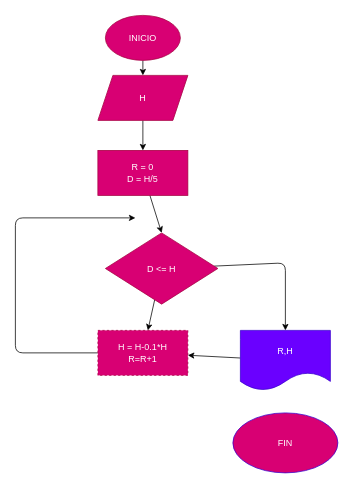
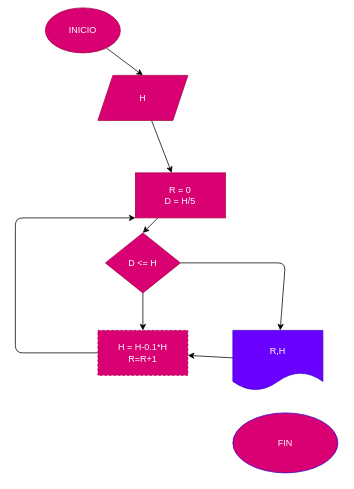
(143, 38) -> (83, 30)
(143, 173) -> (180, 195)
(162, 269) -> (143, 263)
(285, 360) -> (278, 360)
